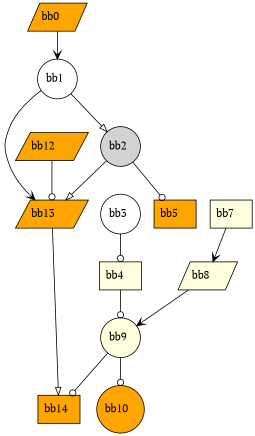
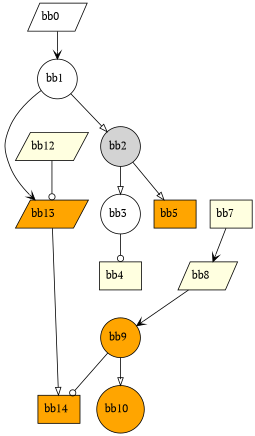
(57, 17) -> (57, 17)
(52, 147) -> (52, 147)
(89, 177) -> (121, 176)
(146, 179) -> (146, 179)
(121, 301) -> none
(121, 338) -> (121, 338)
(121, 368) -> (121, 368)
